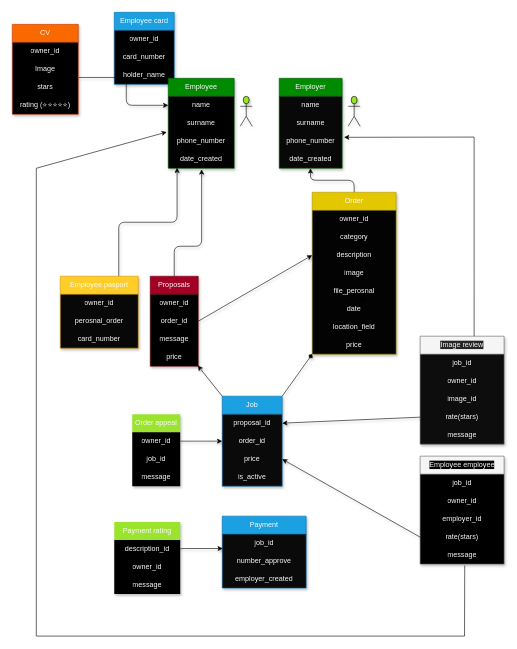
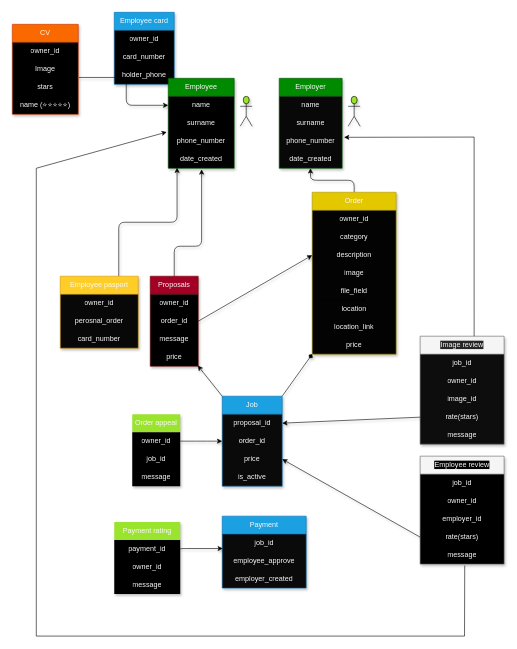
(144, 75) -> (144, 75)
(45, 105) -> (45, 105)
(354, 291) -> (354, 291)
(354, 309) -> (354, 309)
(354, 327) -> (354, 327)
(462, 465) -> (462, 465)
(147, 549) -> (147, 549)
(264, 561) -> (264, 561)
